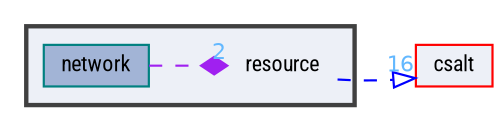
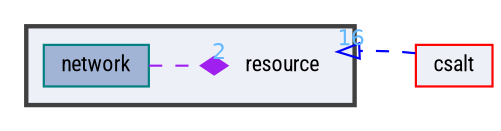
(368, 80) -> (387, 51)
